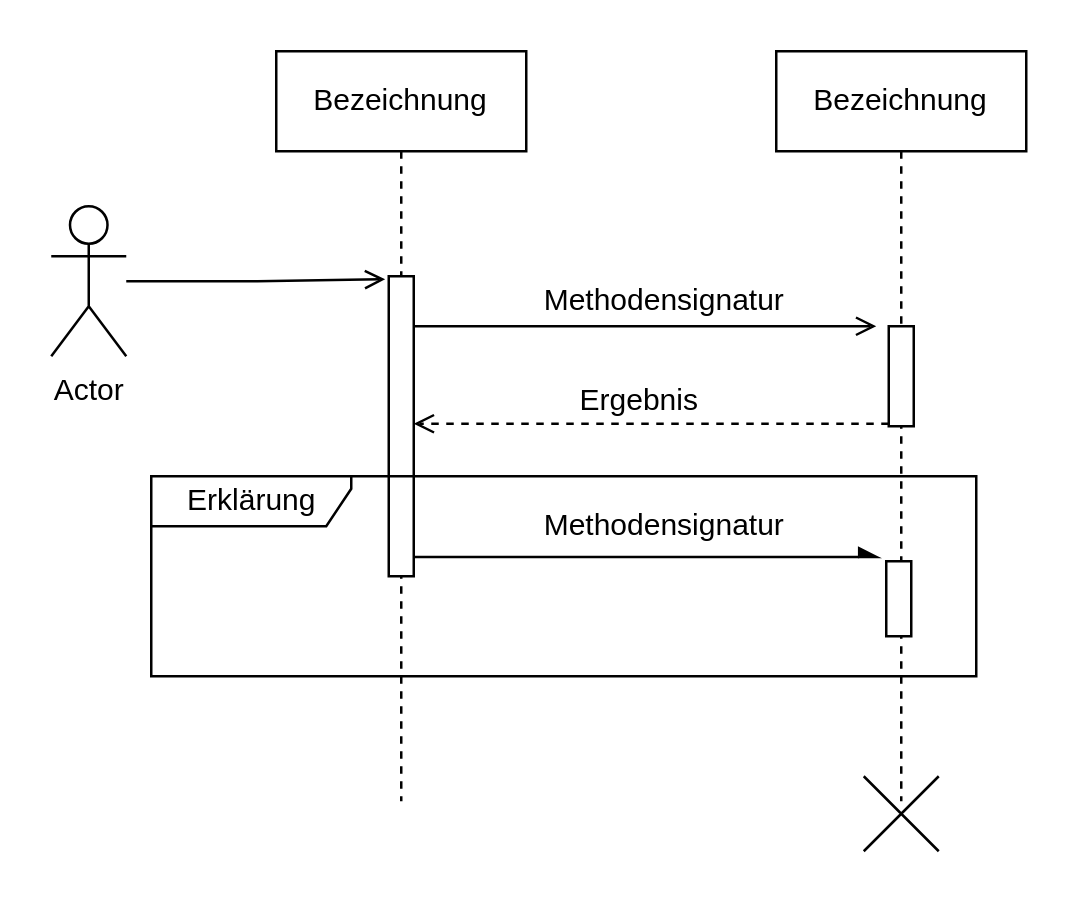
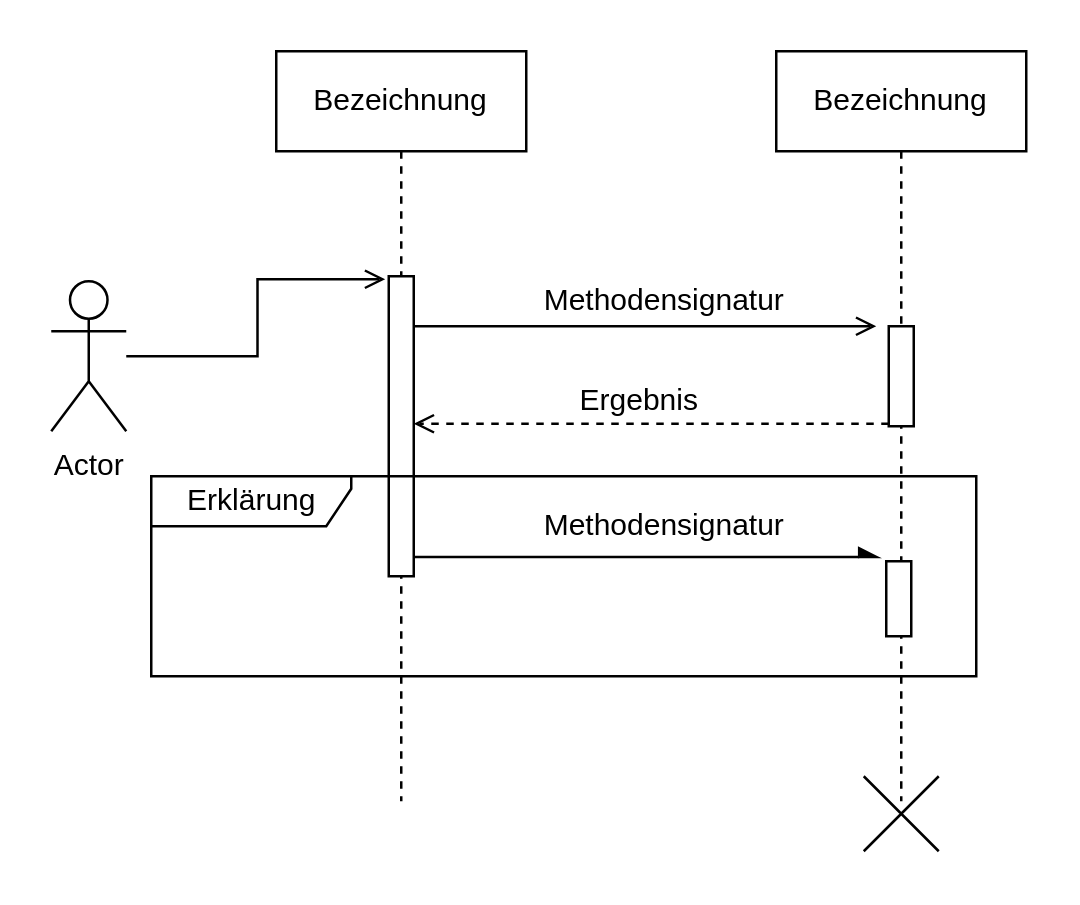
(89, 281) -> (89, 356)
